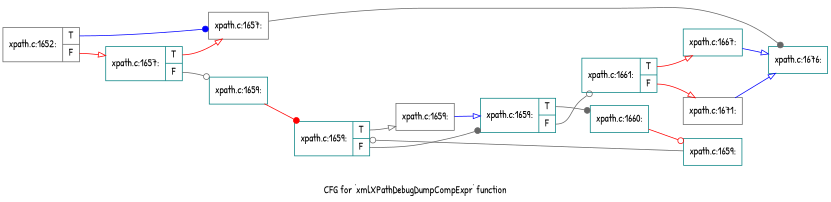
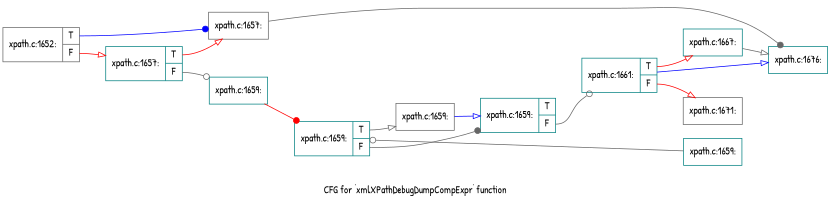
(752, 50) -> (752, 50)
(752, 88) -> (709, 68)
(619, 119) -> none
